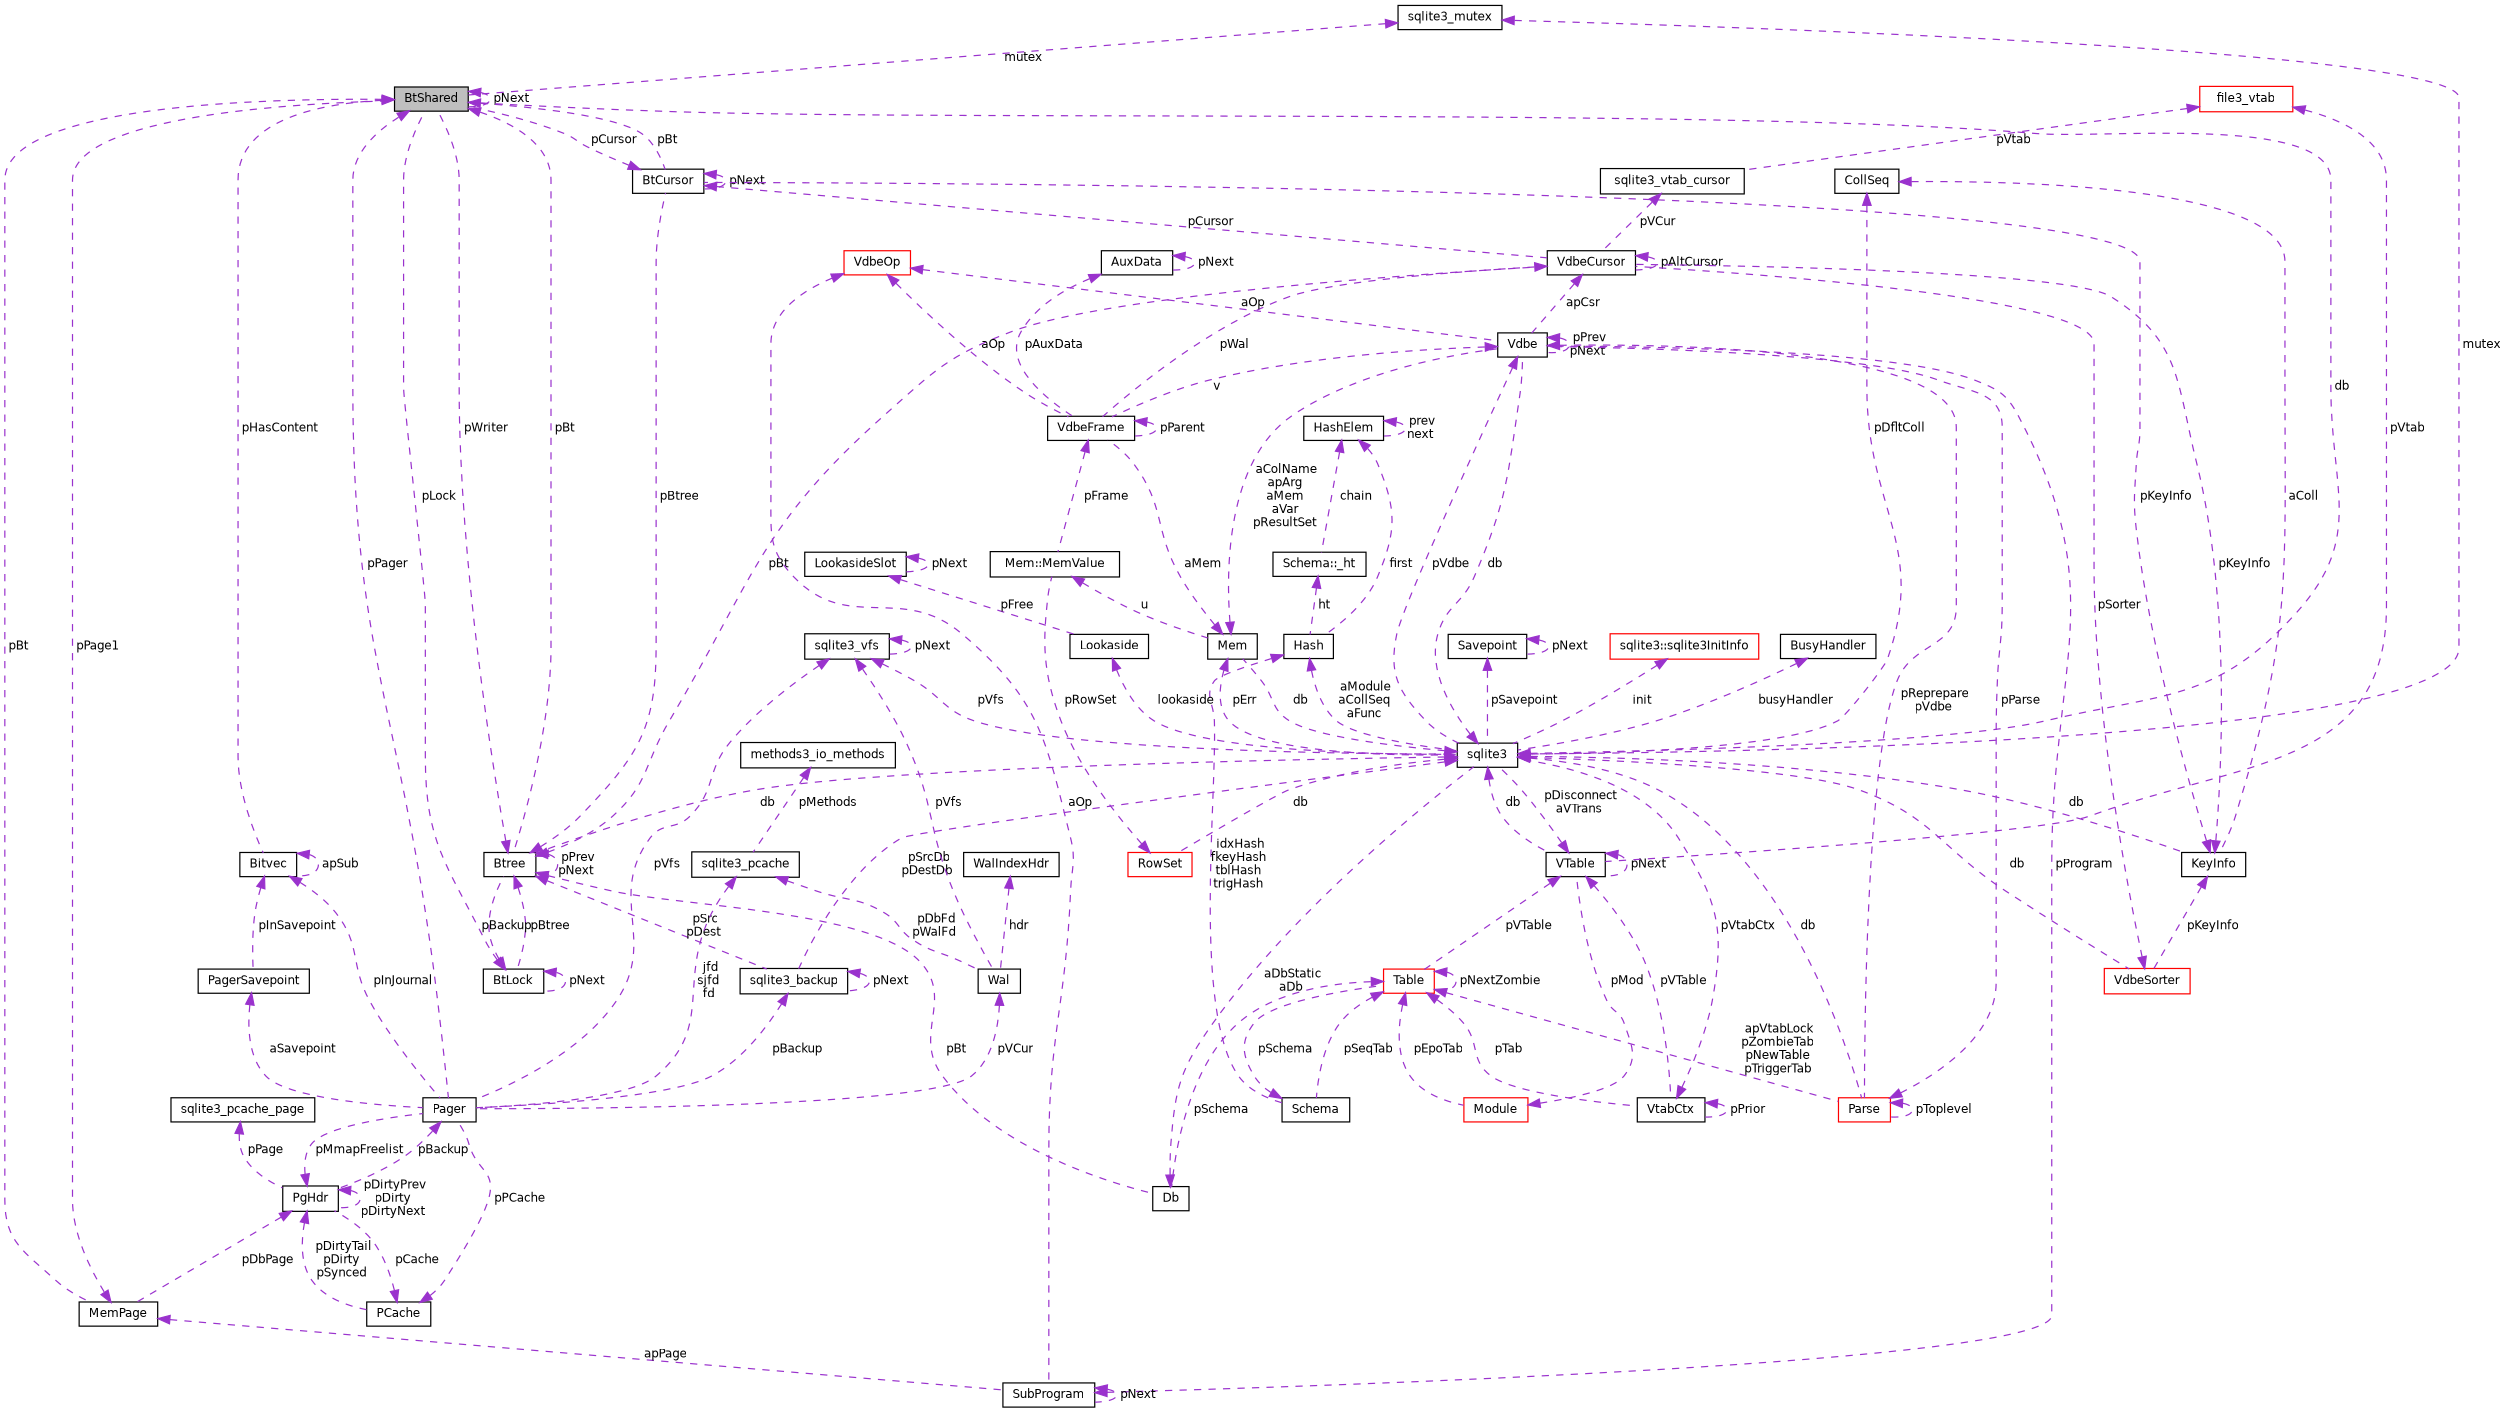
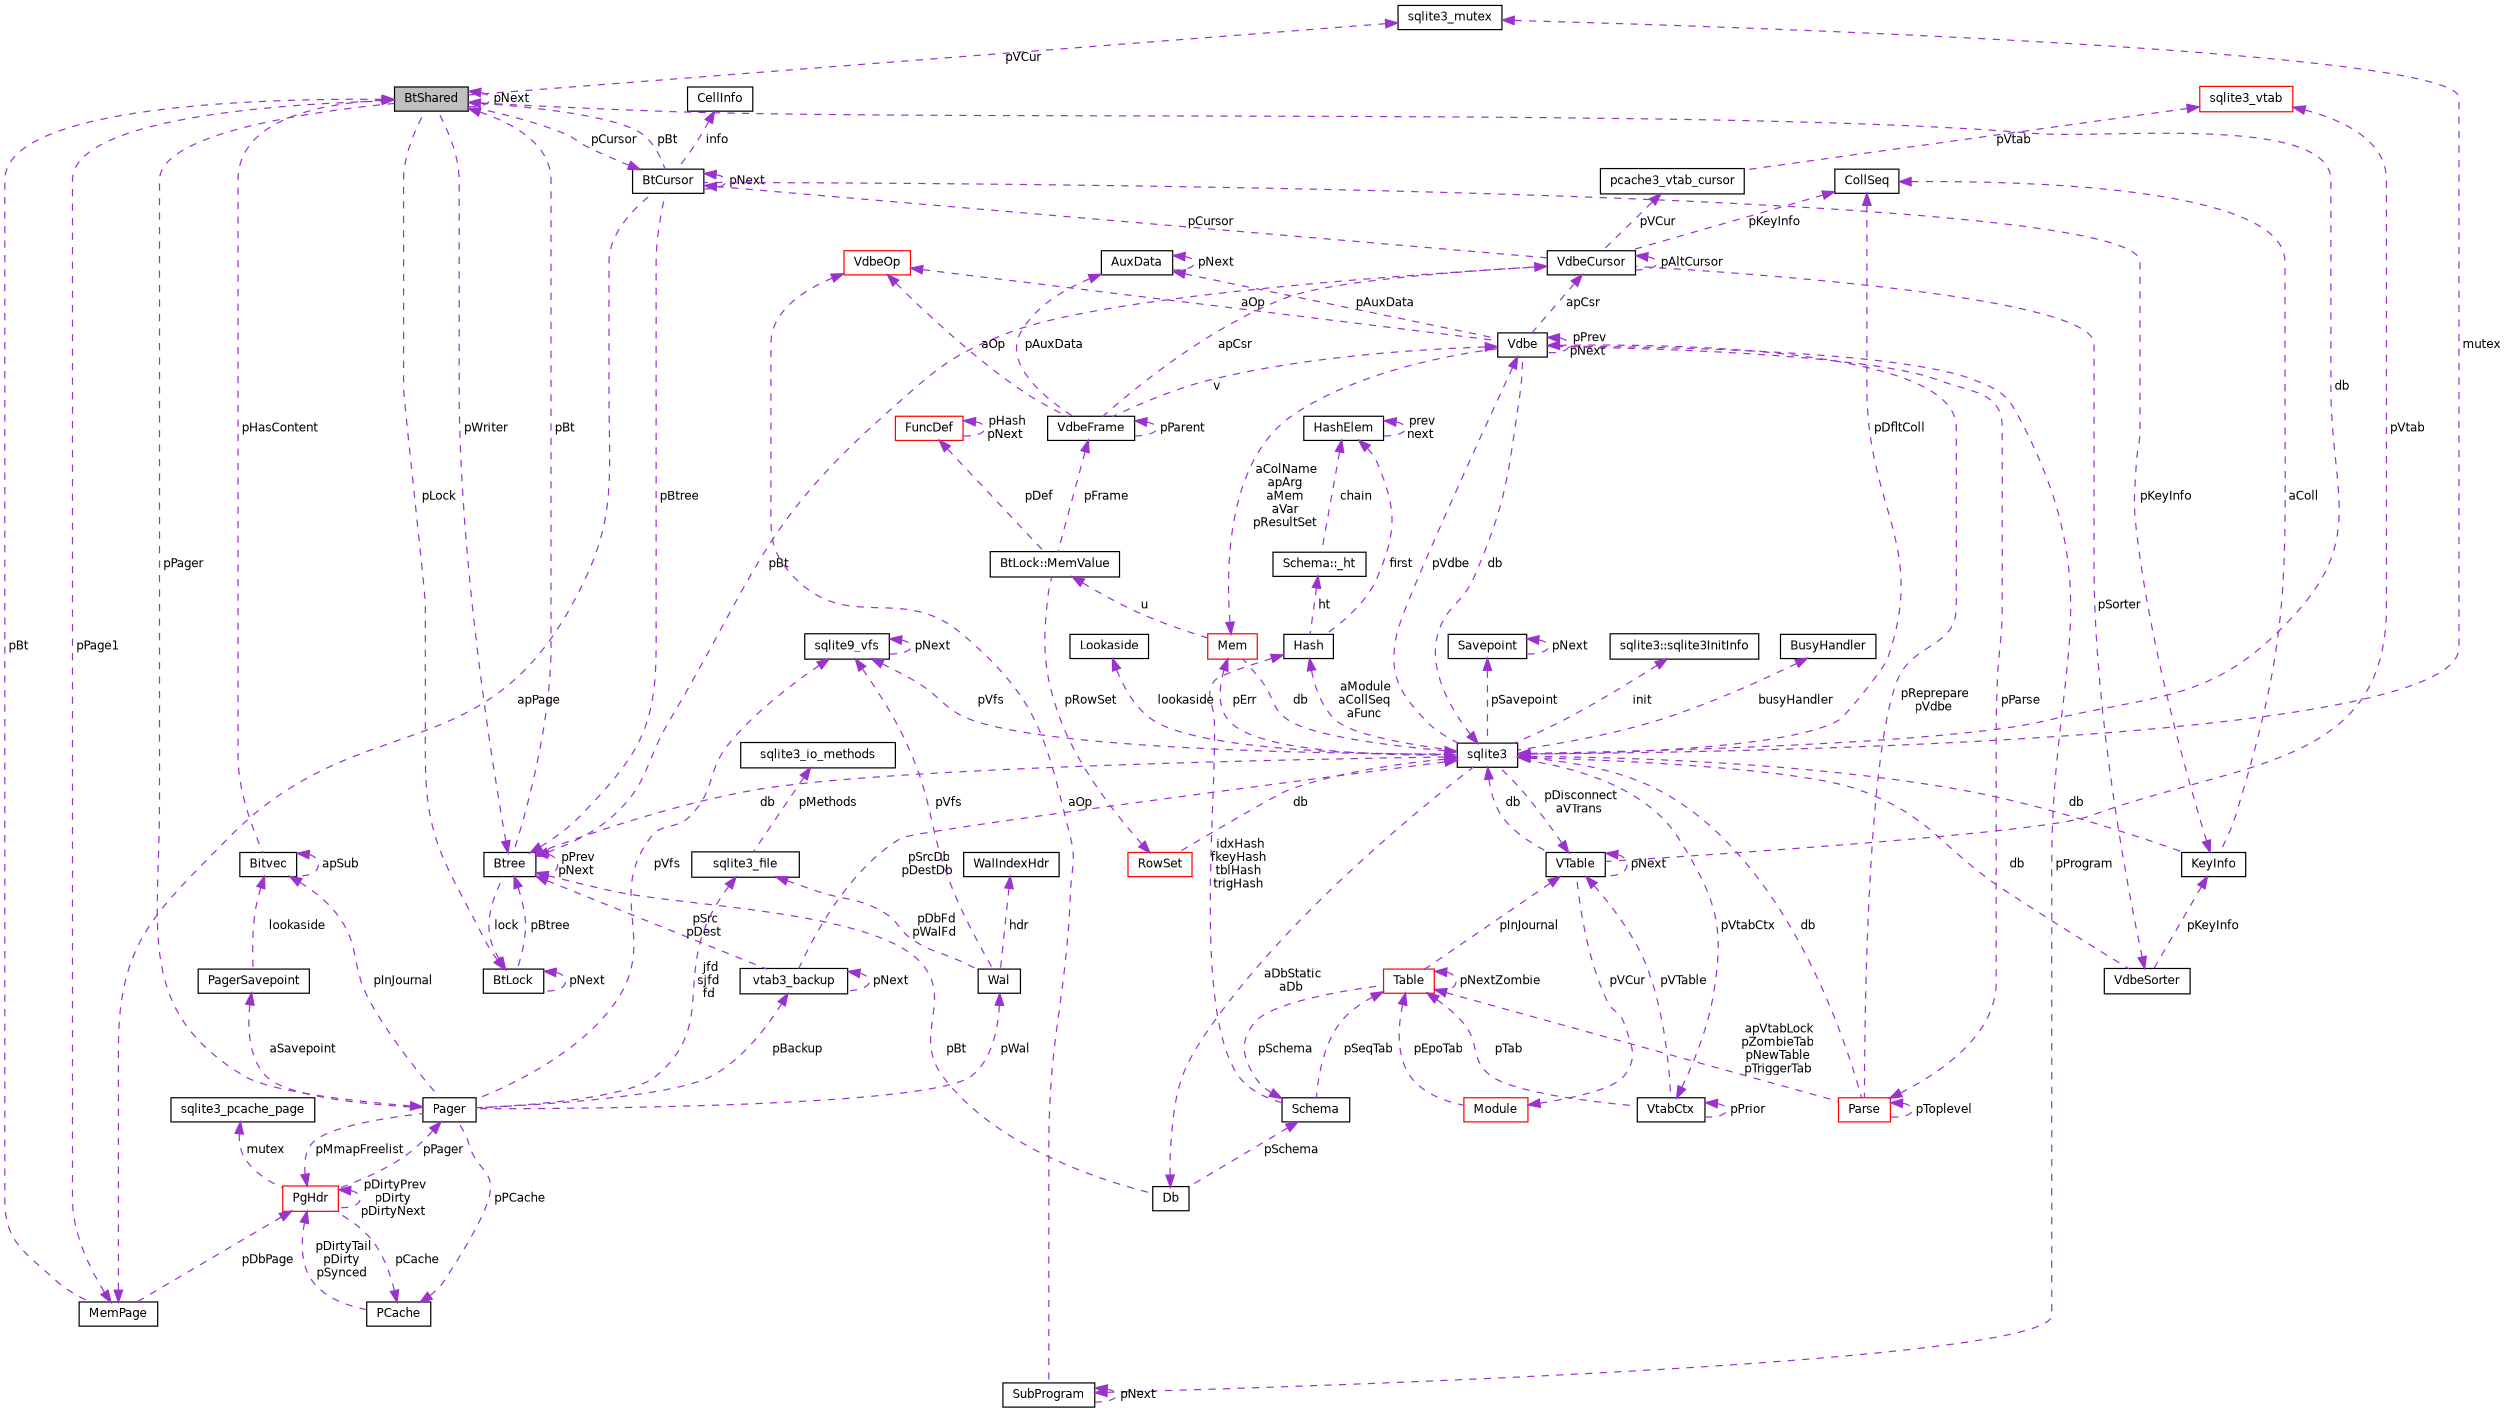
(1022, 58) -> (1022, 58)
none -> (720, 99)
(2246, 99) -> (2246, 99)
(1672, 181) -> (1672, 181)
none -> (1341, 306)
(2148, 327) -> (1725, 223)
(1233, 345) -> (1233, 345)
none -> (929, 428)
(1162, 531) -> none
(856, 564) -> none
(1055, 564) -> (1055, 564)
(367, 602) -> (160, 601)
(847, 646) -> (847, 646)
(1232, 646) -> (1232, 646)
(1684, 646) -> (1684, 646)
(818, 755) -> (818, 755)
(746, 865) -> (746, 865)
(295, 926) -> (295, 926)
(505, 926) -> (505, 926)
(1527, 926) -> (1527, 926)
(794, 981) -> (794, 981)
(1626, 981) -> (1626, 981)
(2147, 981) -> (2147, 981)
(1230, 1032) -> (1238, 1157)
(1014, 1049) -> (1014, 1049)
(264, 1150) -> (264, 1150)
(442, 1150) -> (442, 1150)
(311, 1199) -> (311, 1199)
(586, 1355) -> (387, 744)
